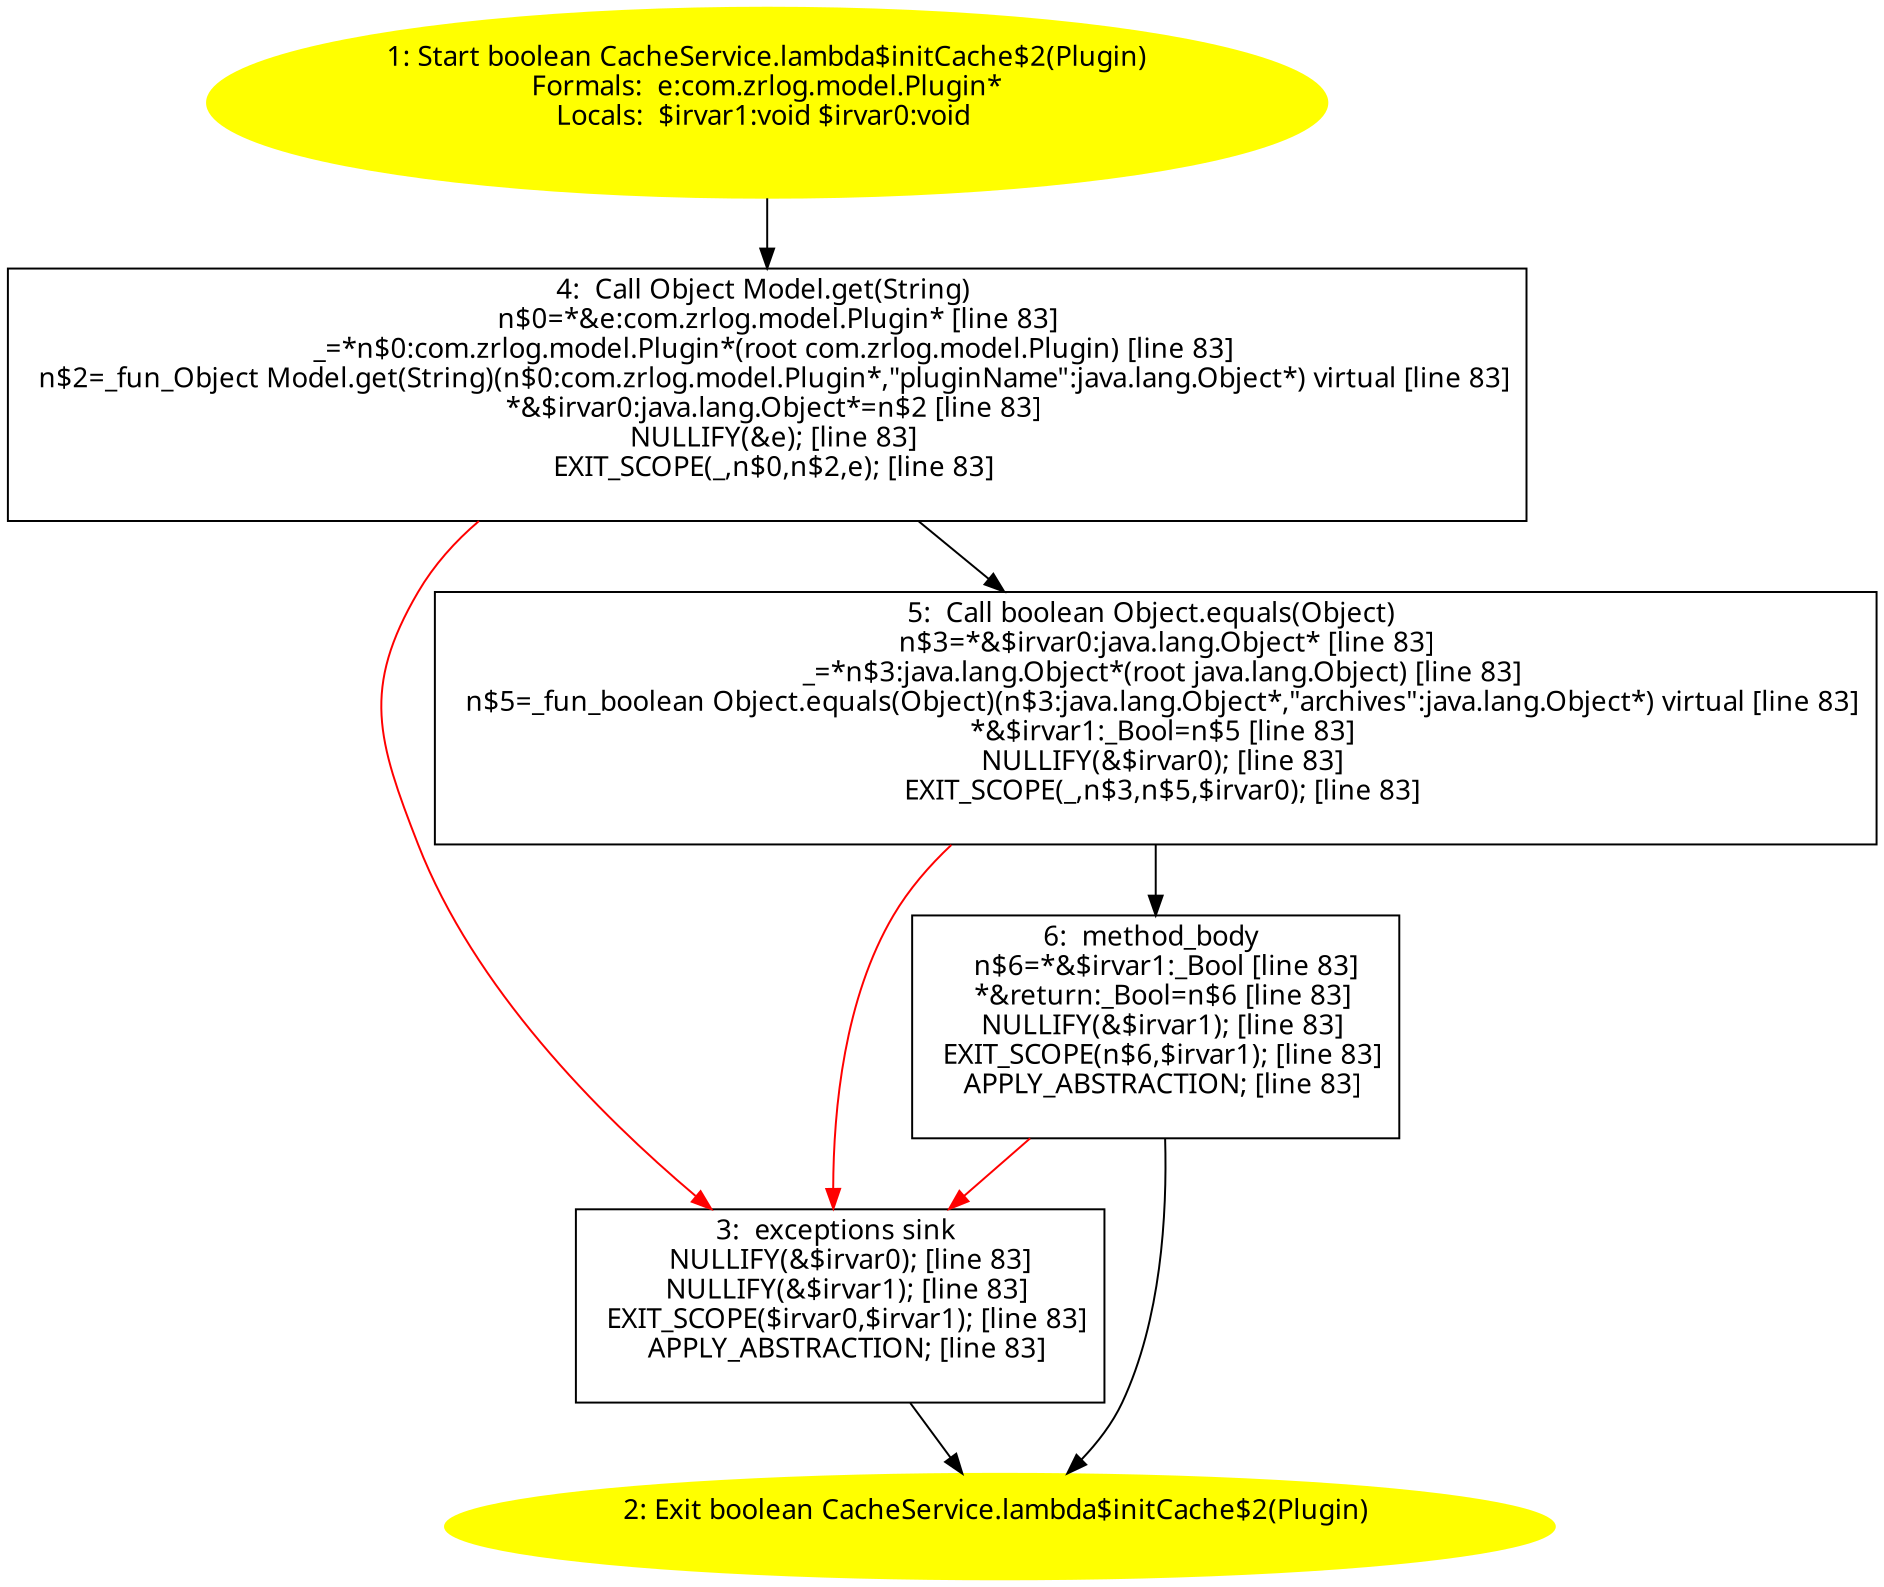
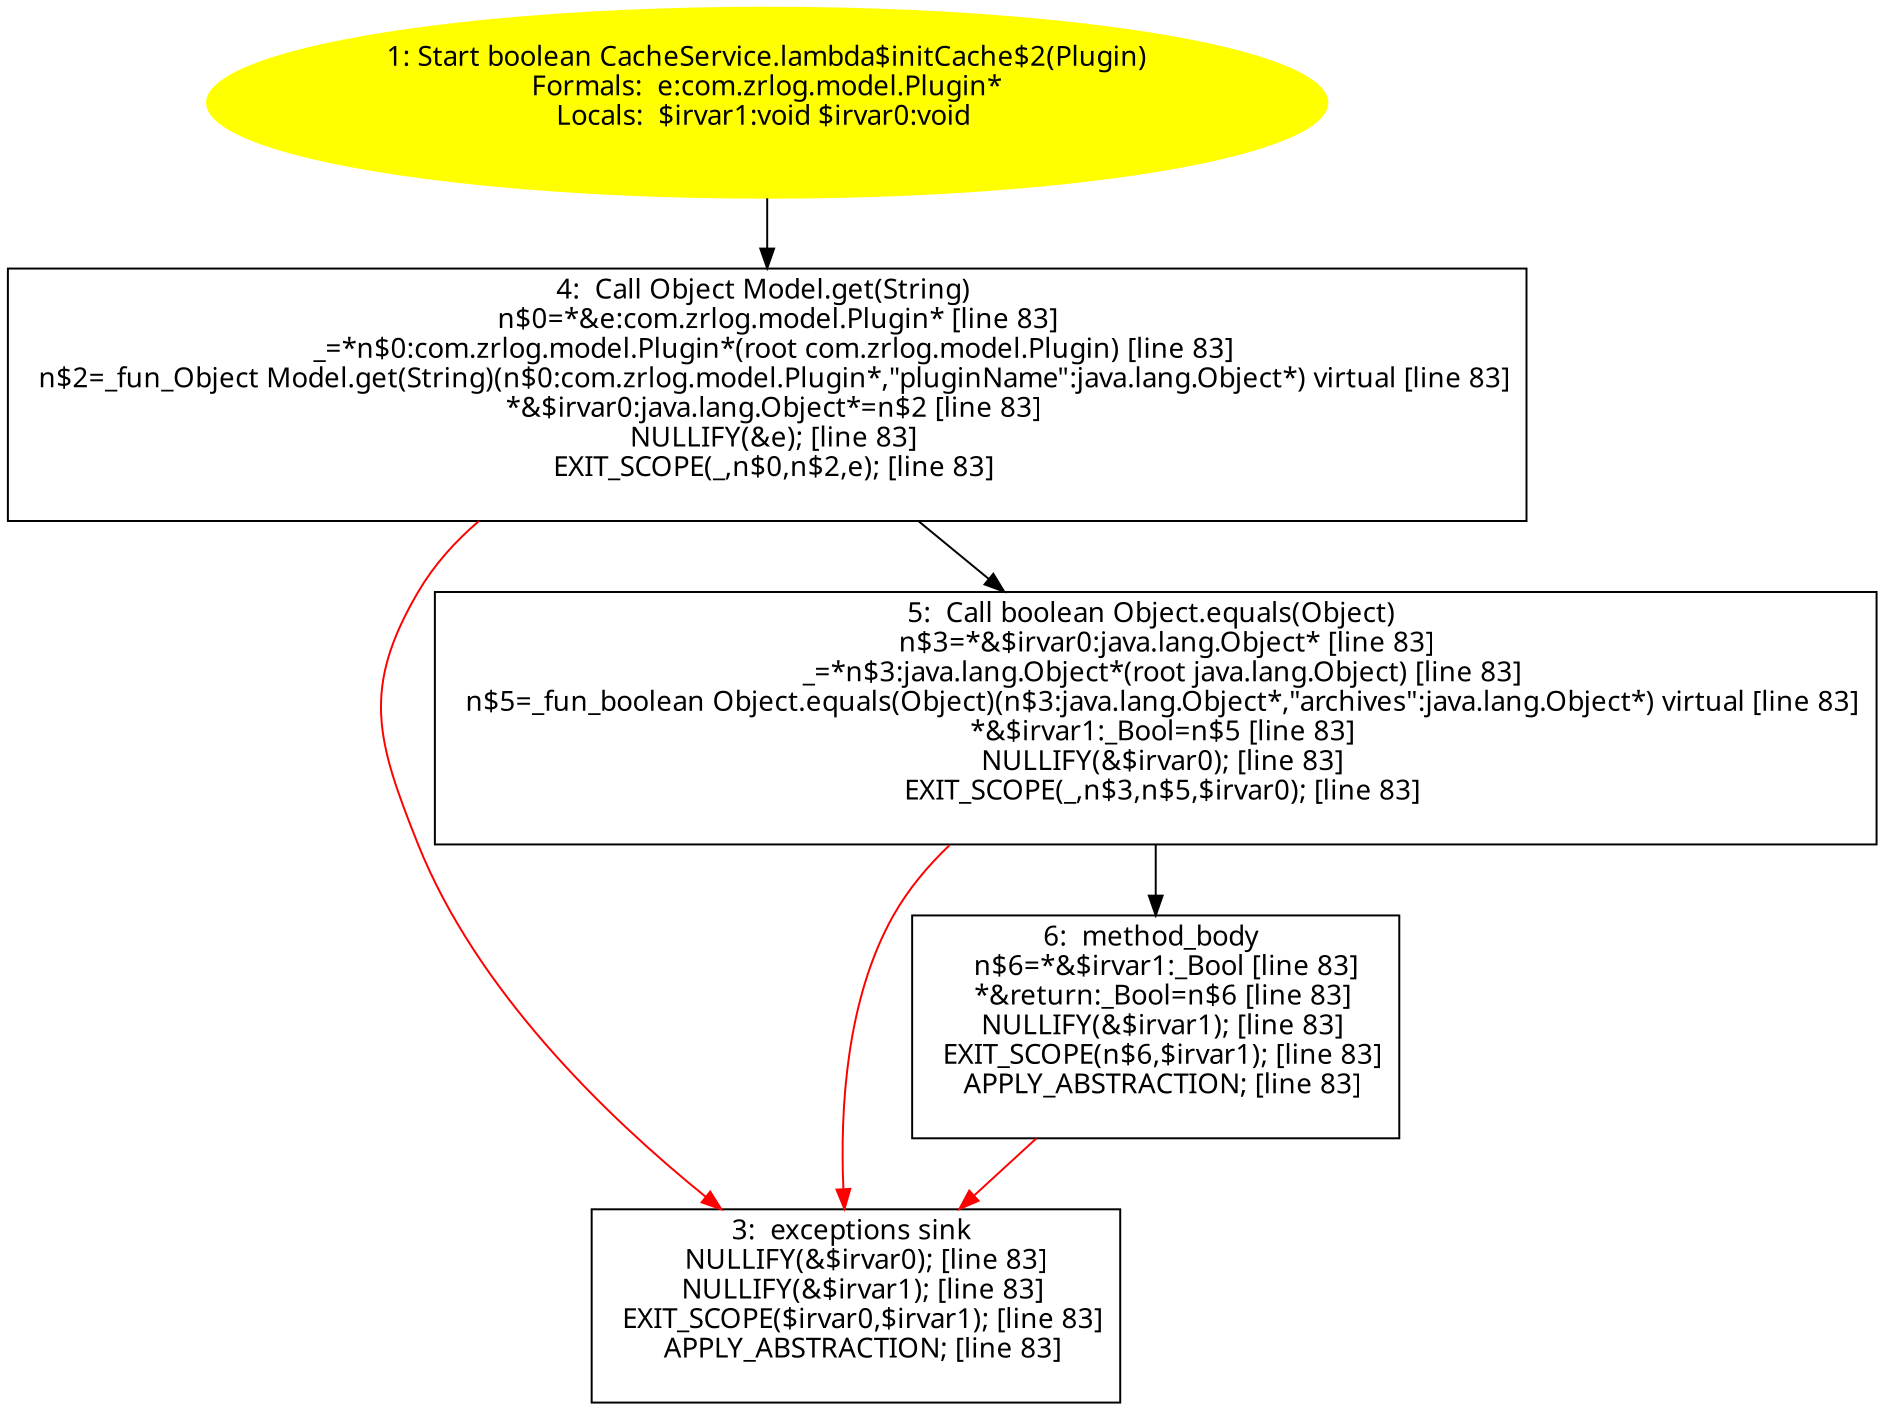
(1000, 1527) -> none
